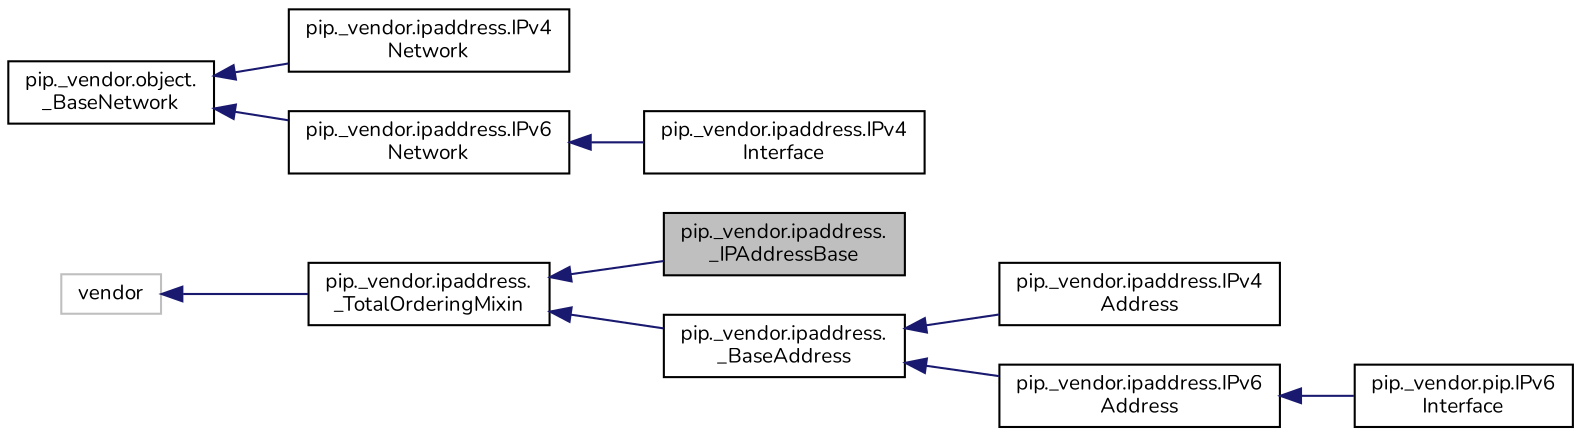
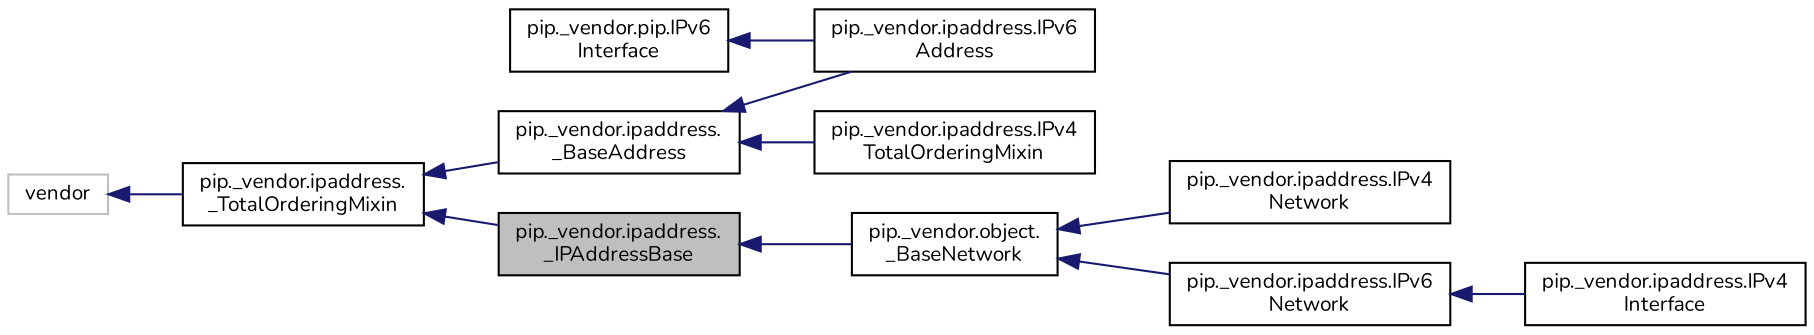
none -> (806, 244)
(1140, 294) -> (955, 142)
(1328, 396) -> (782, 41)
